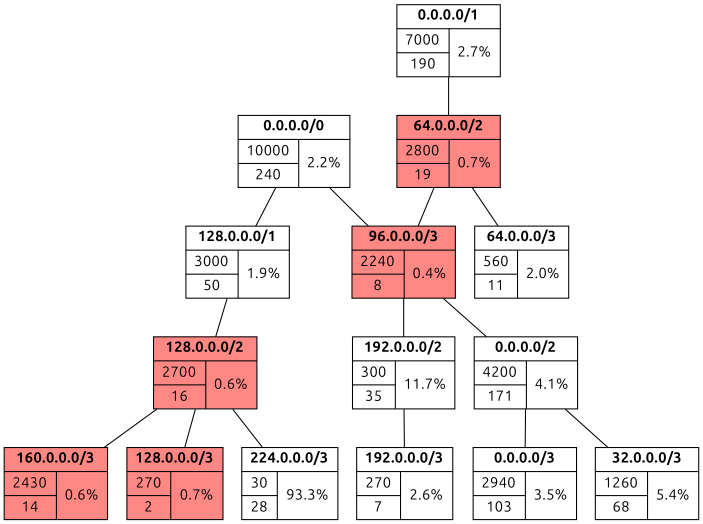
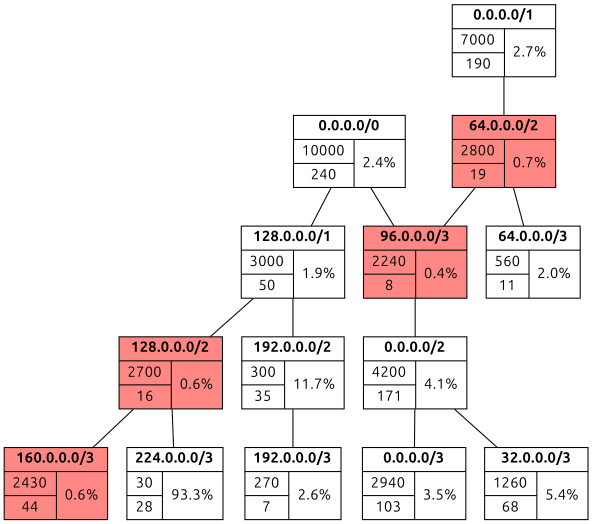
(324, 163) -> (380, 163)
(404, 318) -> (293, 318)
(175, 484) -> none
(30, 507) -> (30, 507)
